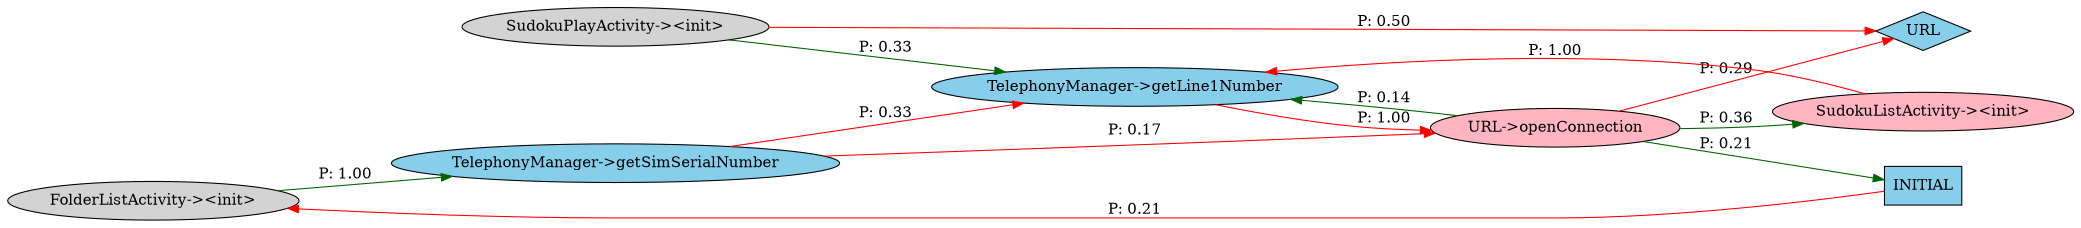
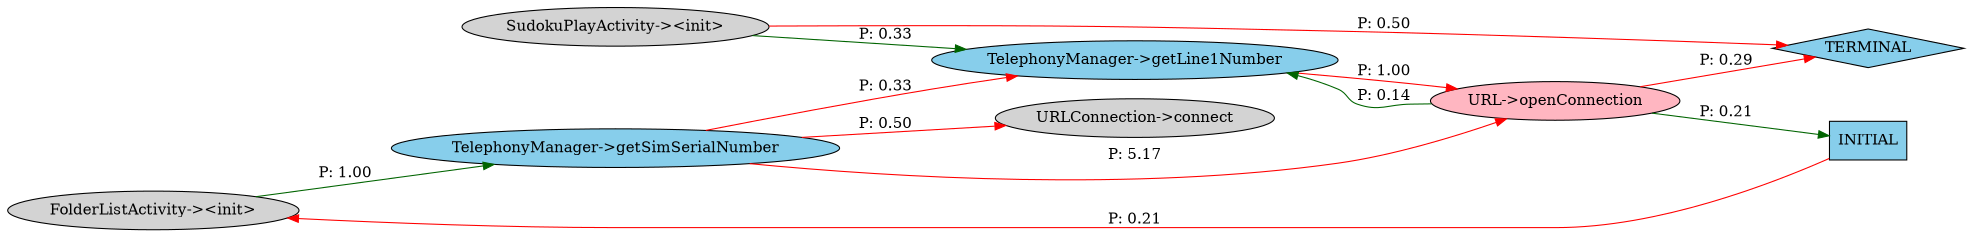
(1923, 31) -> (1868, 48)
(1923, 112) -> none
none -> (1135, 118)
(1135, 130) -> (1135, 155)
